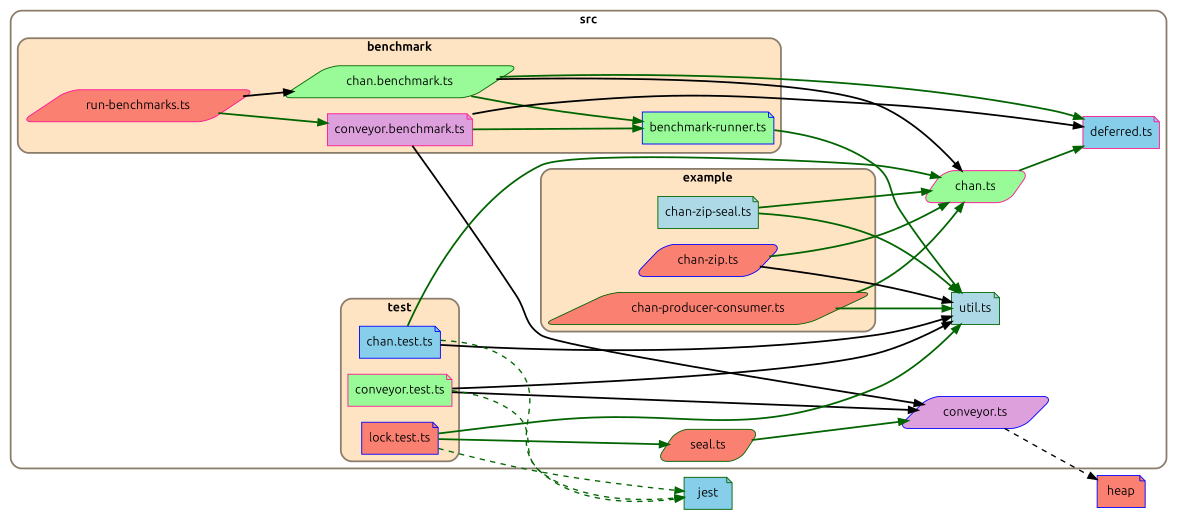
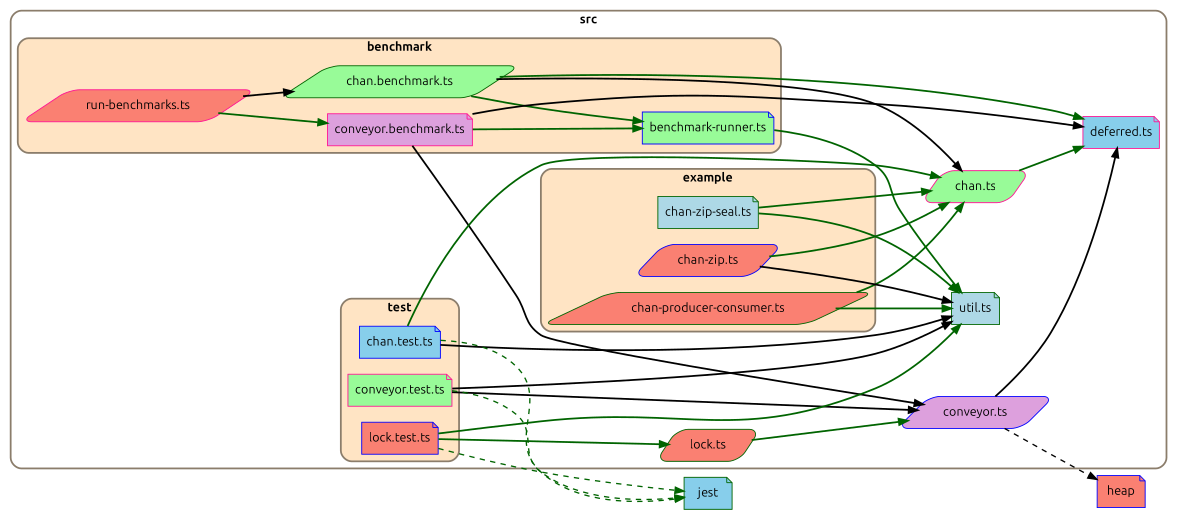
none -> (1074, 287)
(708, 445) -> (708, 445)
